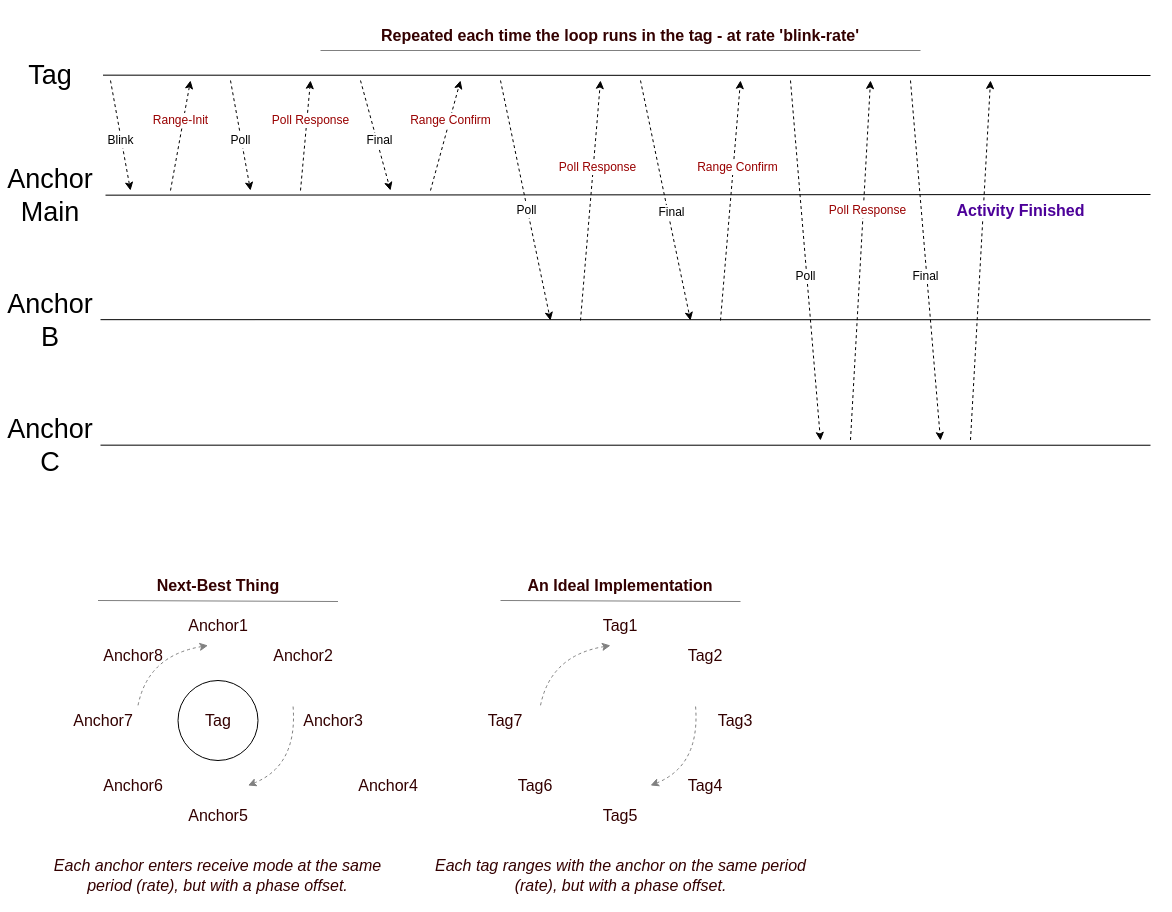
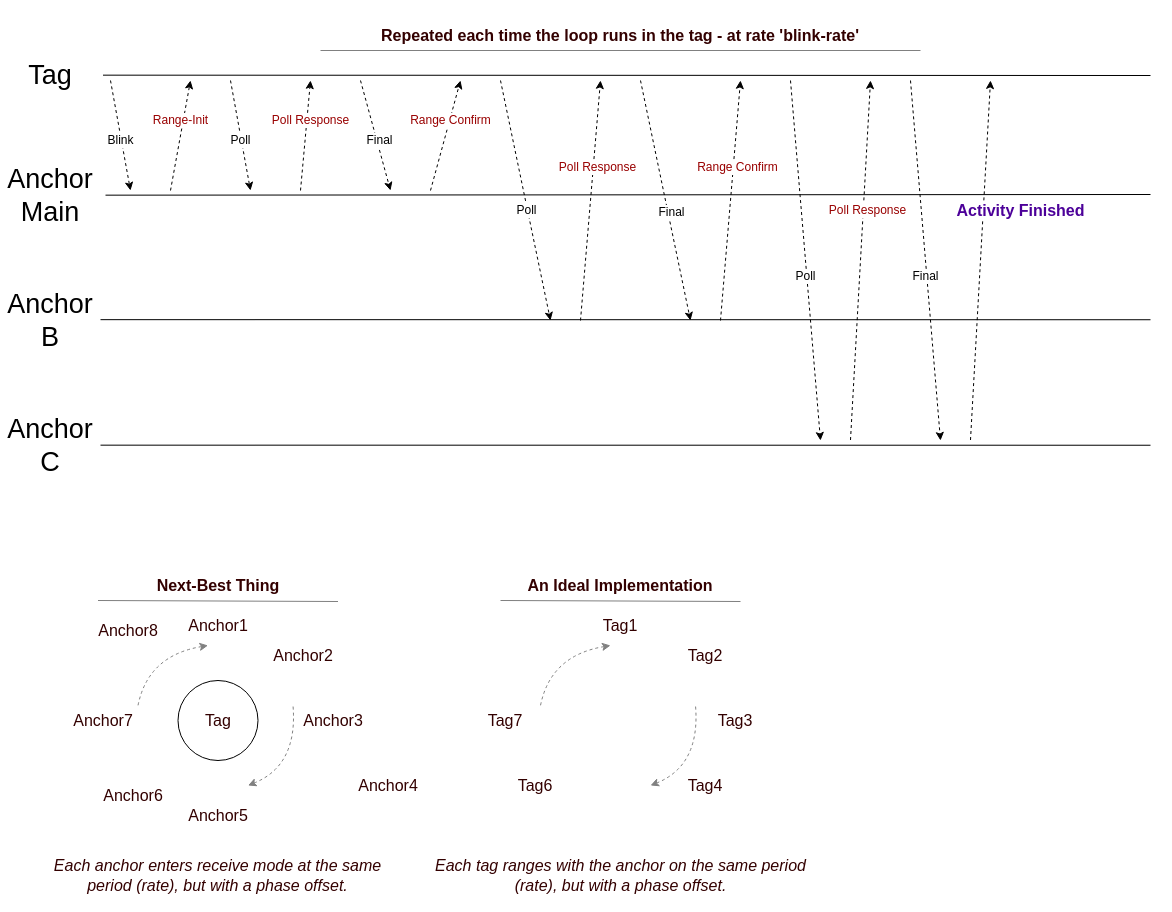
(133, 656) -> (128, 631)
(133, 786) -> (133, 796)
(621, 816) -> none
